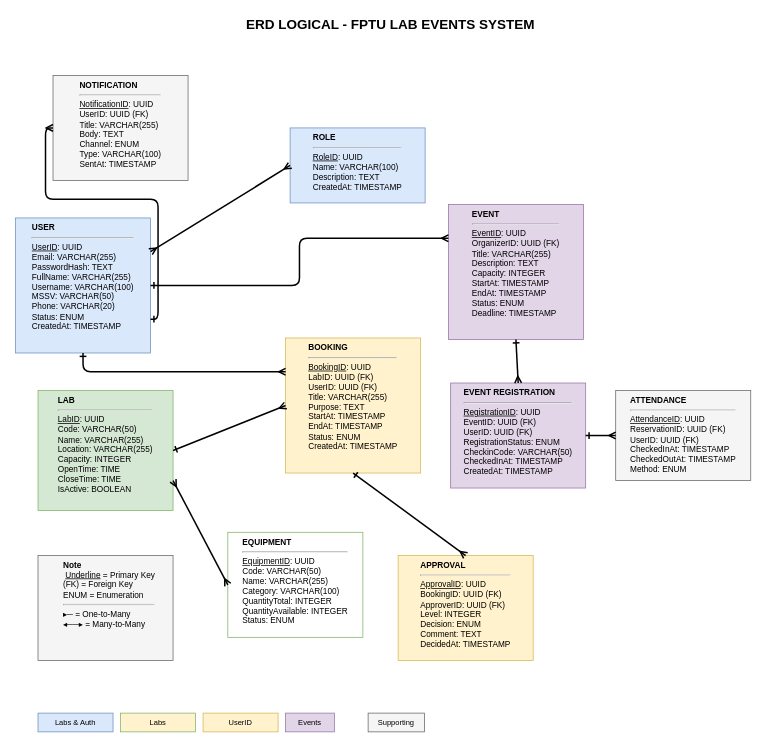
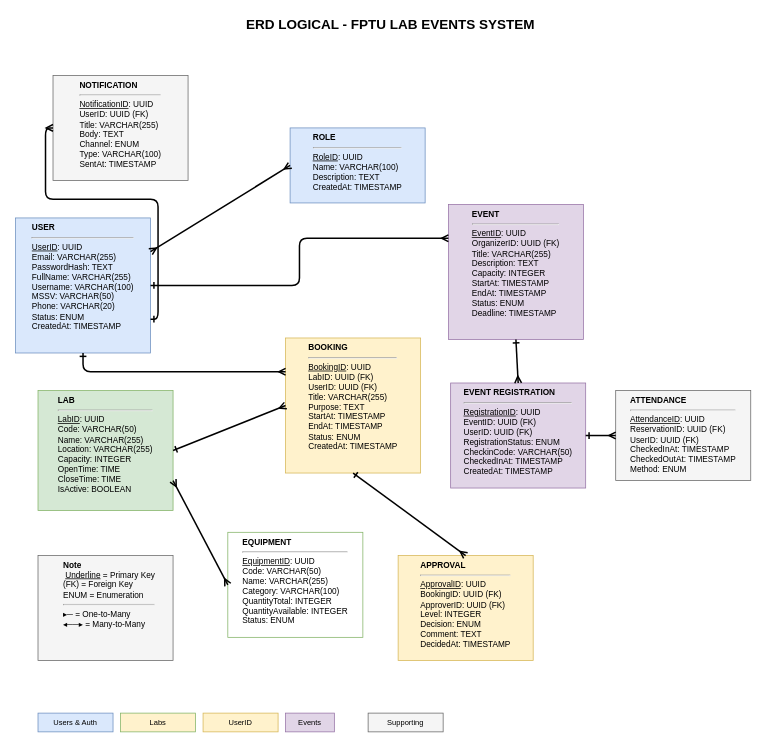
(396, 722) -> (405, 722)
(75, 723) -> (75, 723)
